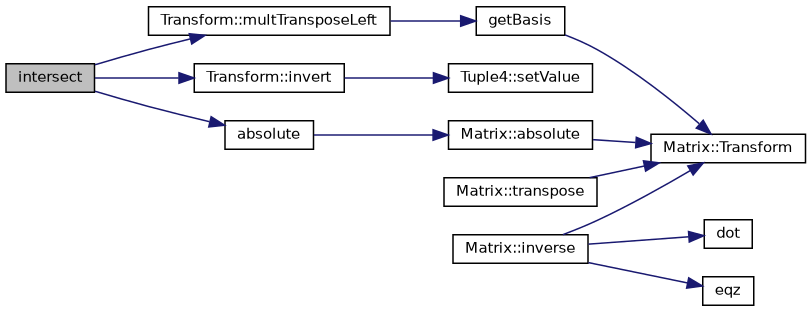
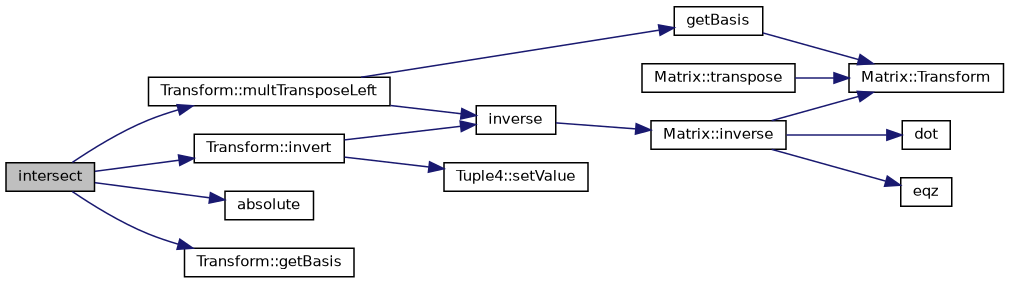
none -> (516, 120)
(520, 135) -> none
none -> (269, 262)
